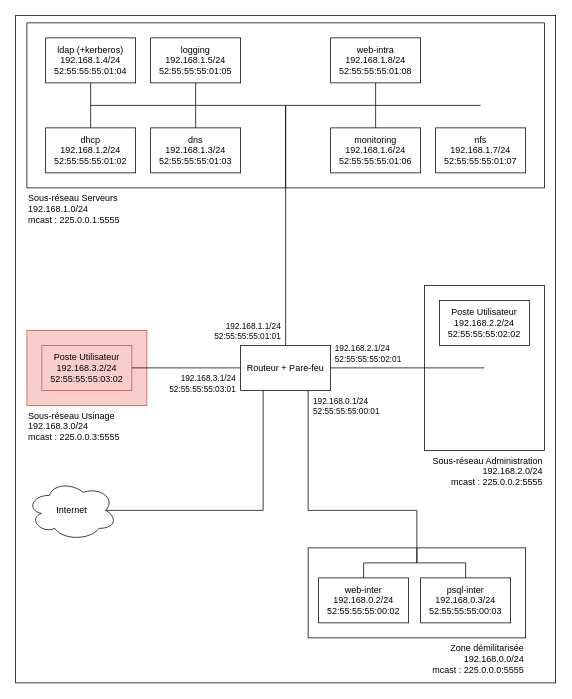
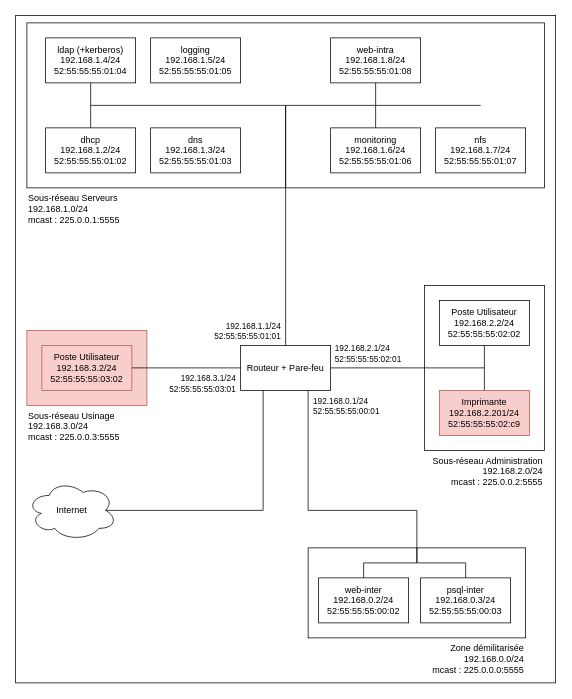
(195, 107) -> none
none -> (484, 365)
none -> (484, 413)
